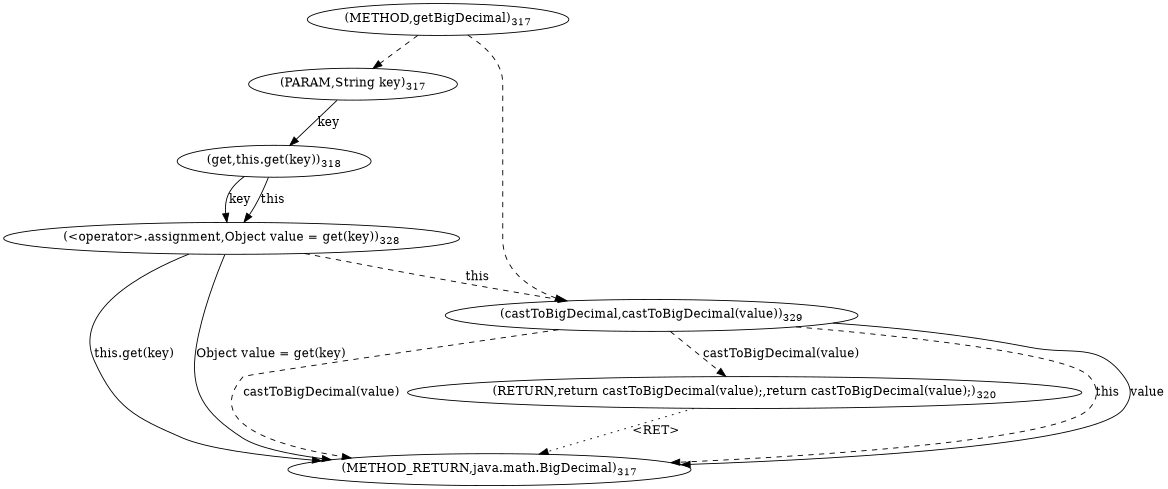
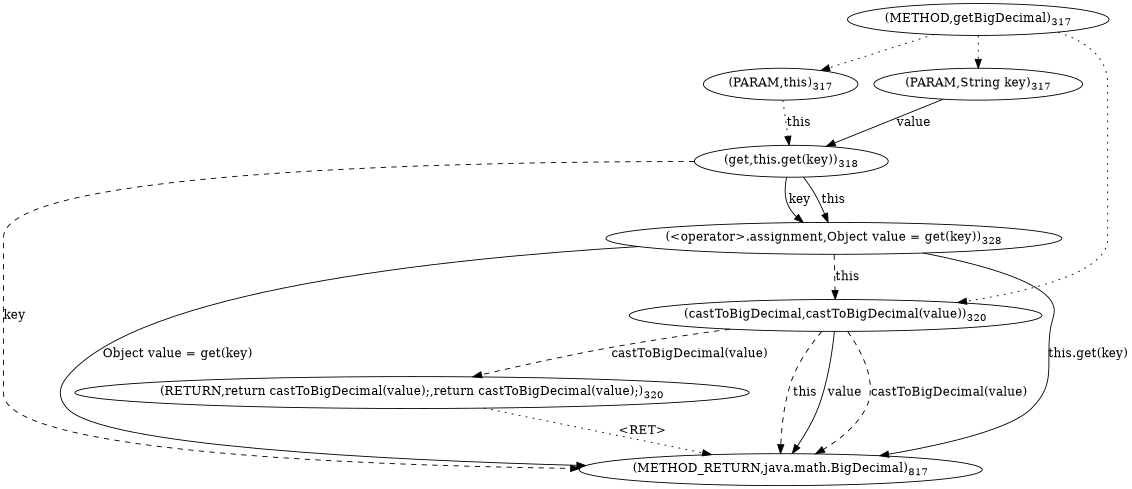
(399, 49) -> (978, 47)
none -> (781, 84)
(329, 123) -> (914, 123)
(503, 172) -> (1108, 204)
none -> (4, 254)
(793, 314) -> (977, 314)
(627, 468) -> (918, 468)
